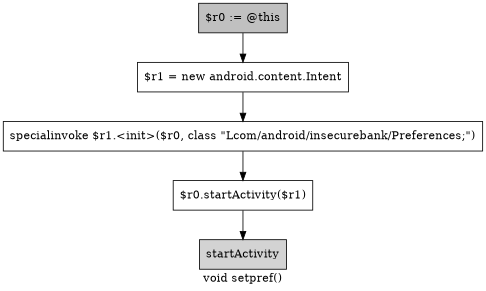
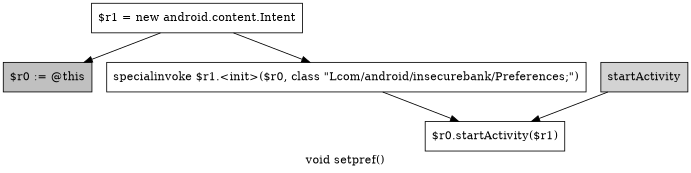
(243, 44) -> (126, 46)
(243, 221) -> (574, 105)
